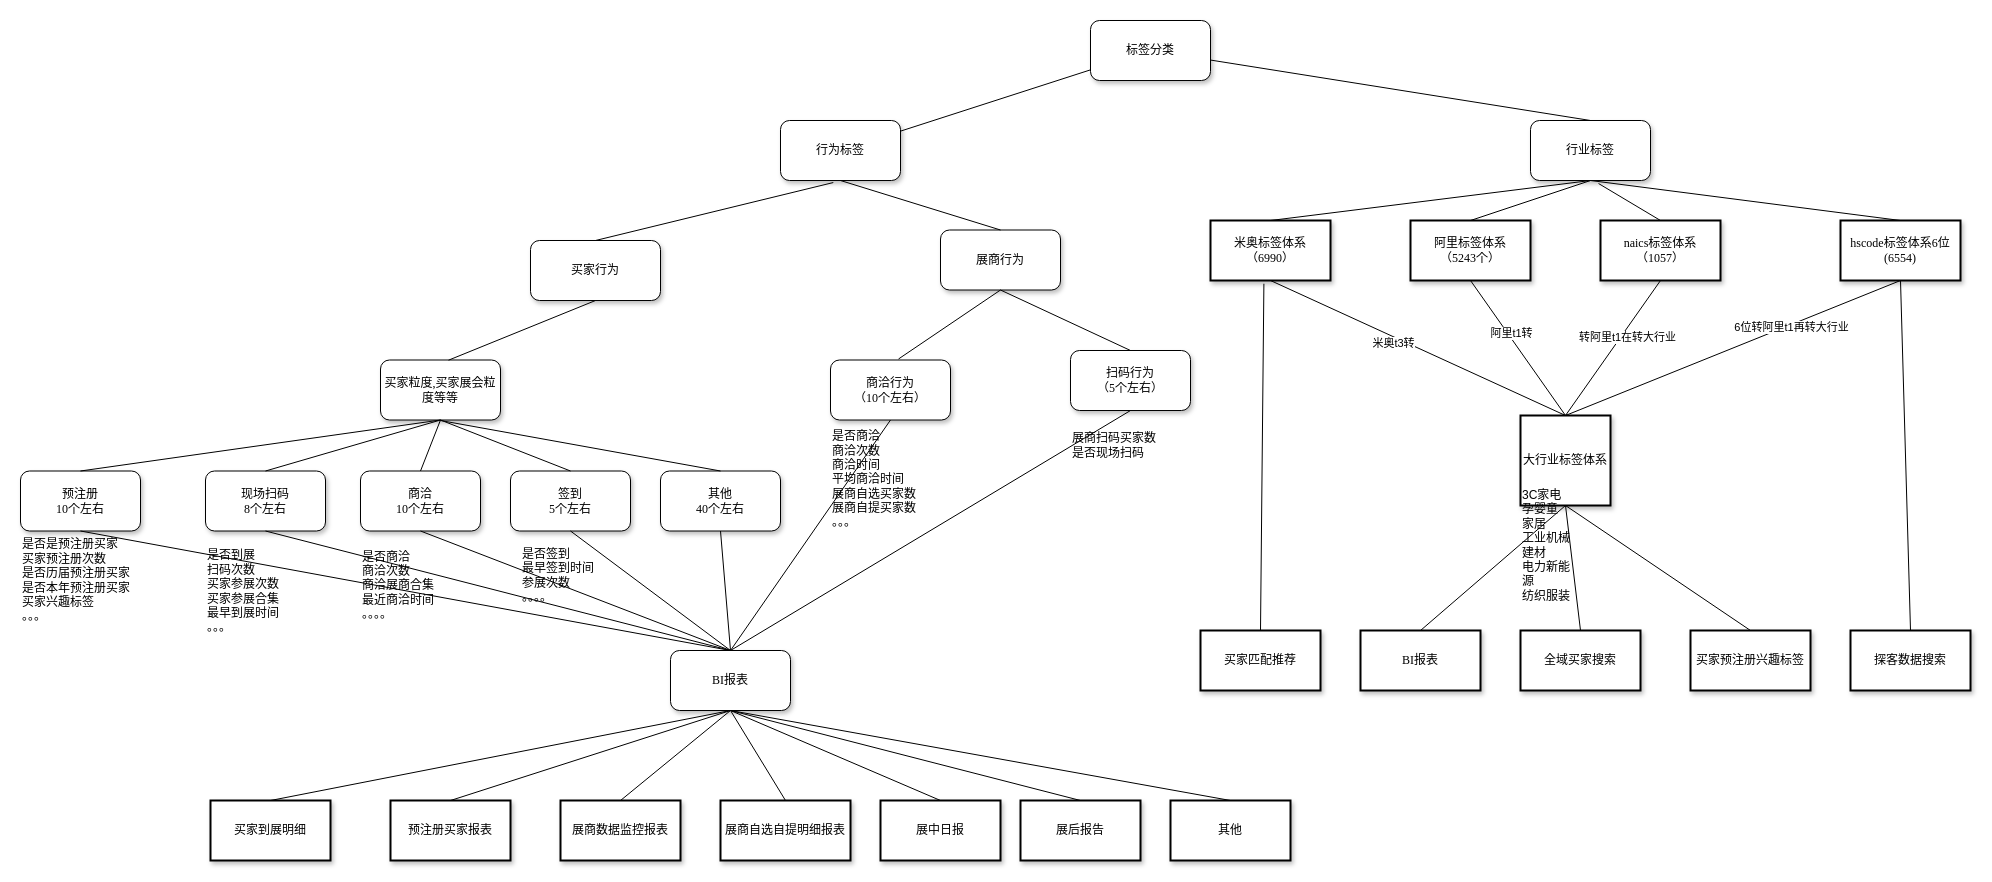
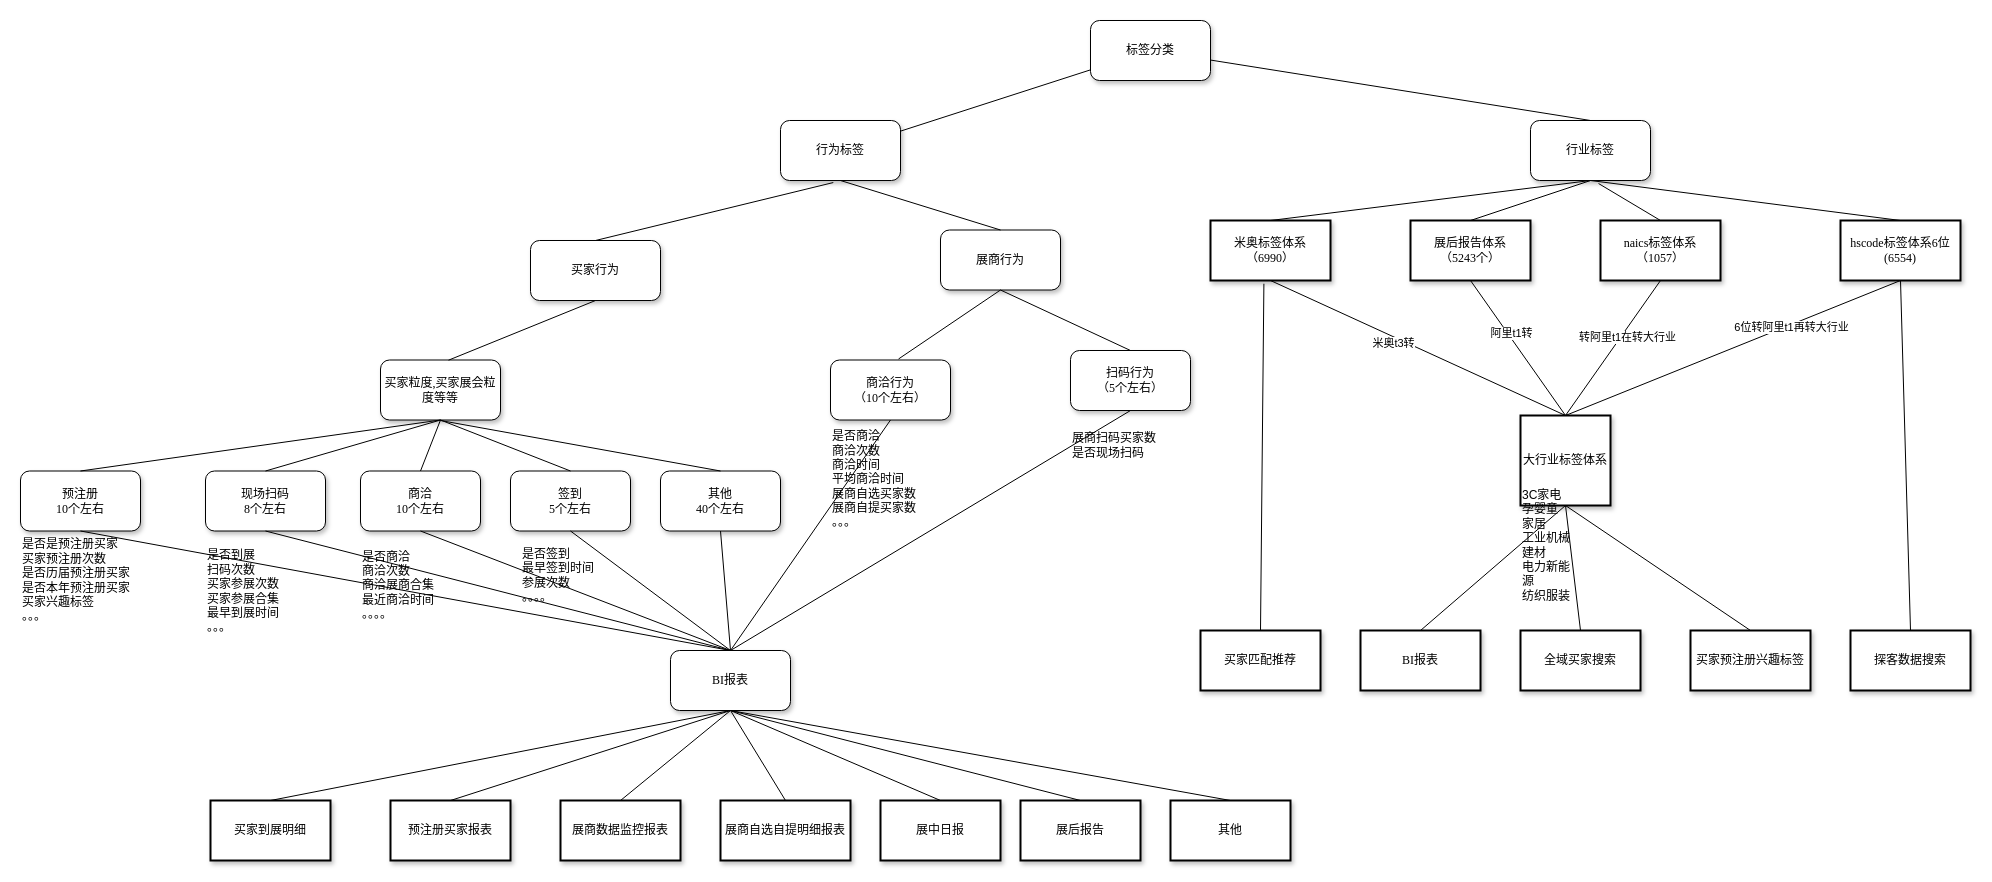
(1471, 251) -> (1471, 251)
